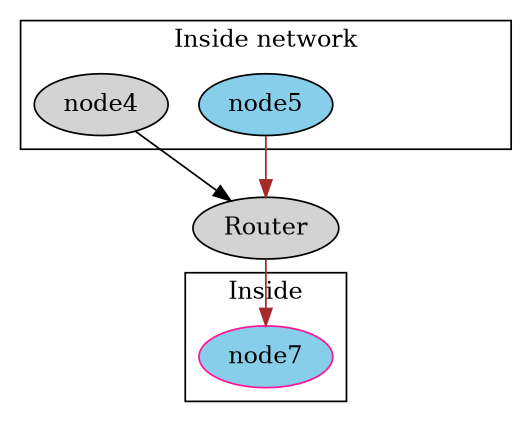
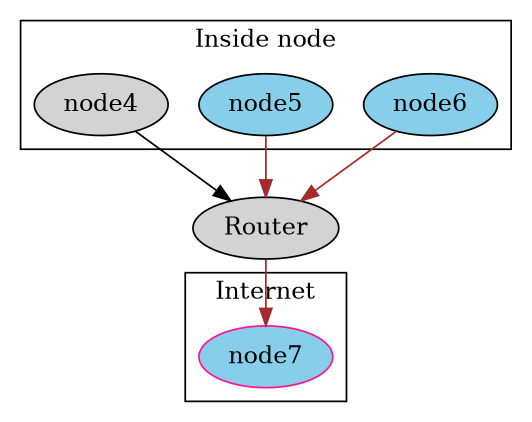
(266, 40) -> (266, 40)
none -> (431, 105)
(266, 292) -> (266, 292)
